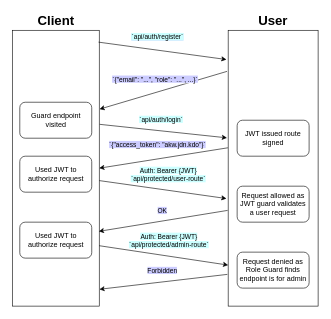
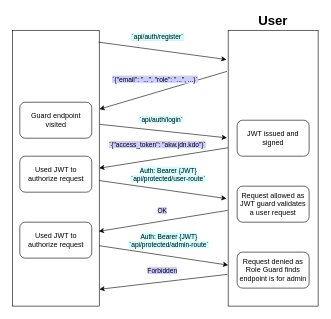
(56, 21) -> none
(273, 138) -> (273, 138)
